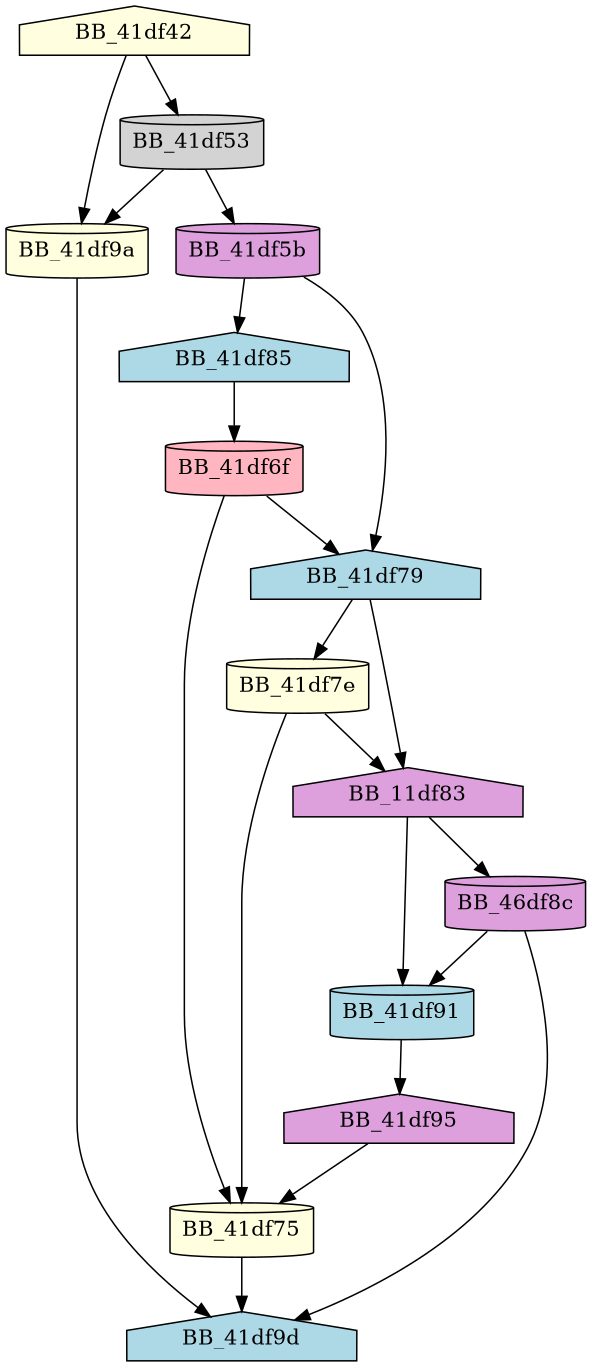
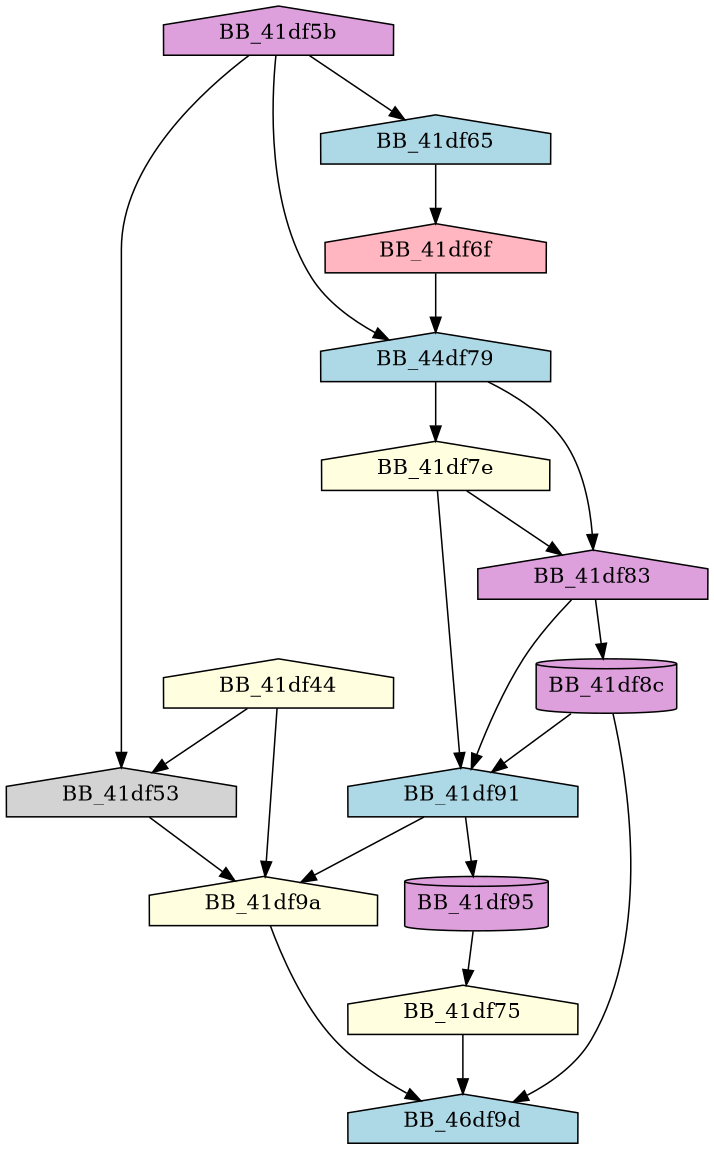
(134, 33) -> (279, 686)
(192, 142) -> (121, 795)
(216, 190) -> (121, 381)
(77, 251) -> (263, 904)
(248, 251) -> (279, 33)
(234, 360) -> (436, 142)
(234, 468) -> (436, 251)
(366, 577) -> (436, 360)
(298, 686) -> (436, 468)
(408, 795) -> (593, 577)
(184, 842) -> none
none -> (369, 846)
(515, 904) -> (606, 686)
(242, 947) -> (448, 622)
(402, 1012) -> (463, 795)
(399, 1121) -> (476, 904)
(242, 1230) -> (463, 1012)
(242, 1339) -> (463, 1121)
